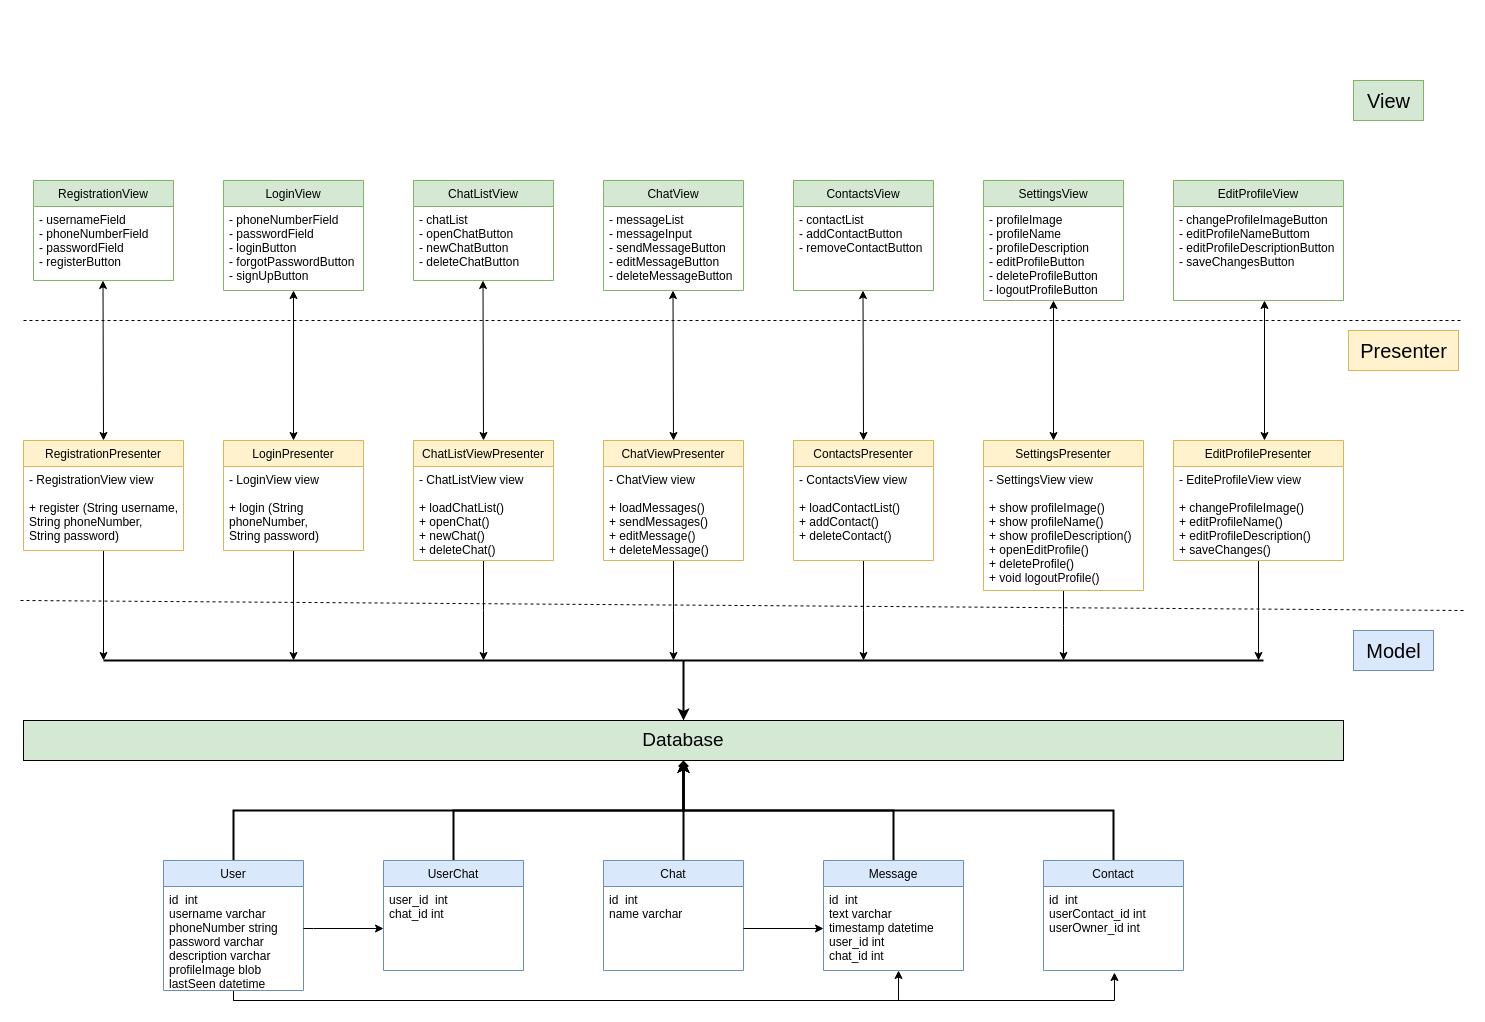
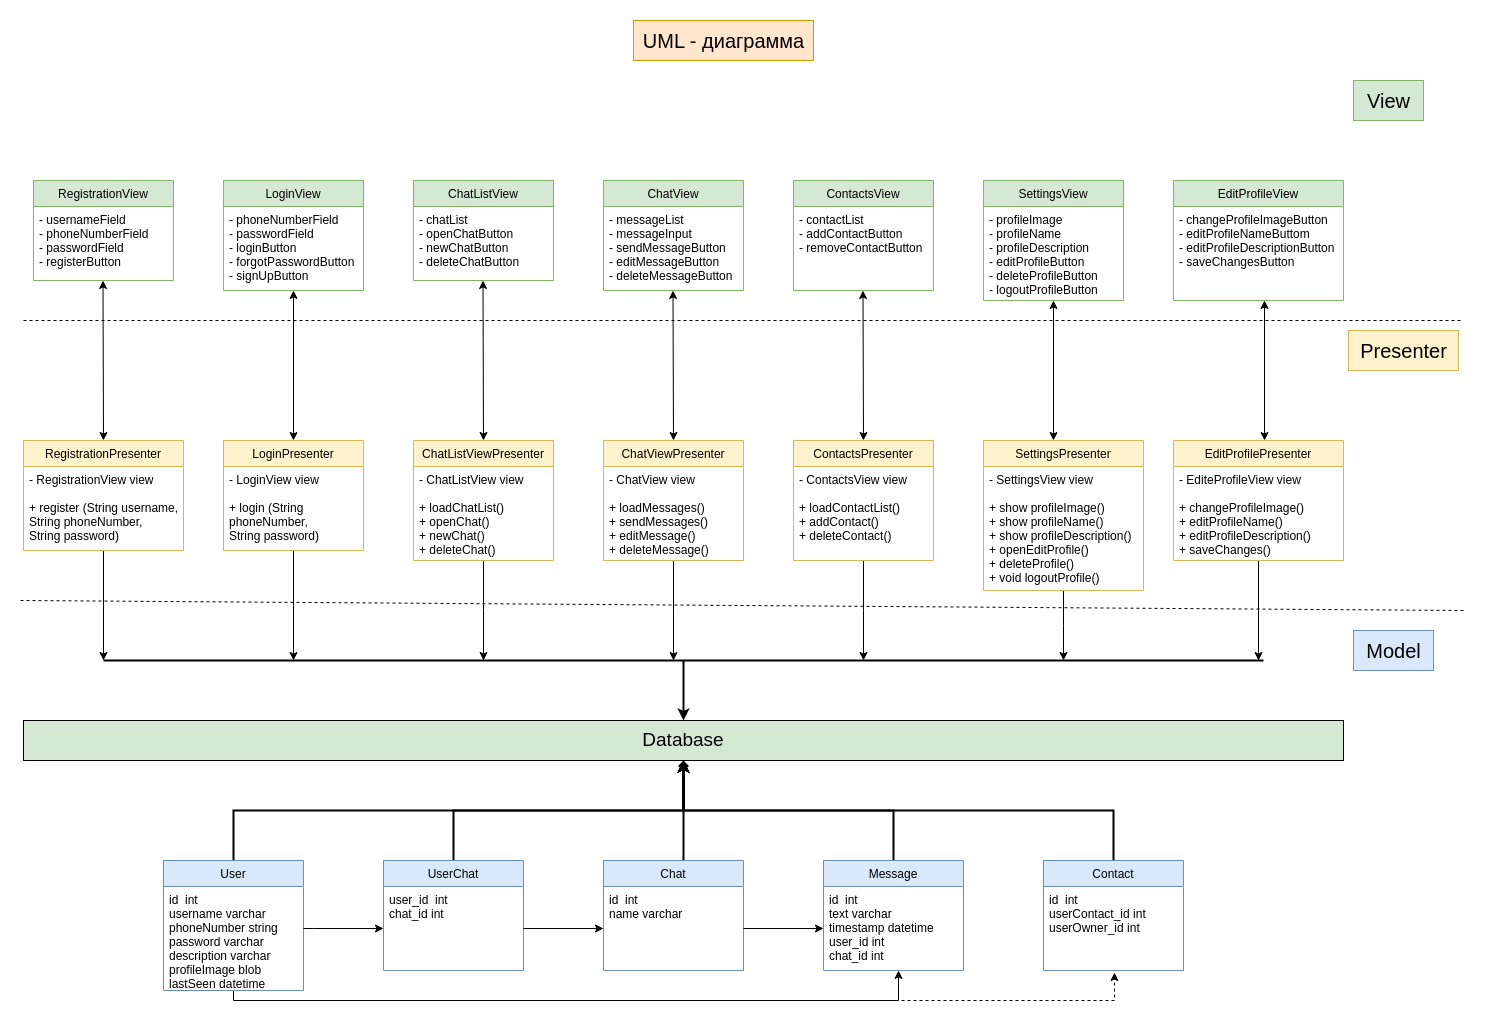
none -> (724, 41)
none -> (561, 929)
(1018, 1001) -> (1018, 1001)
